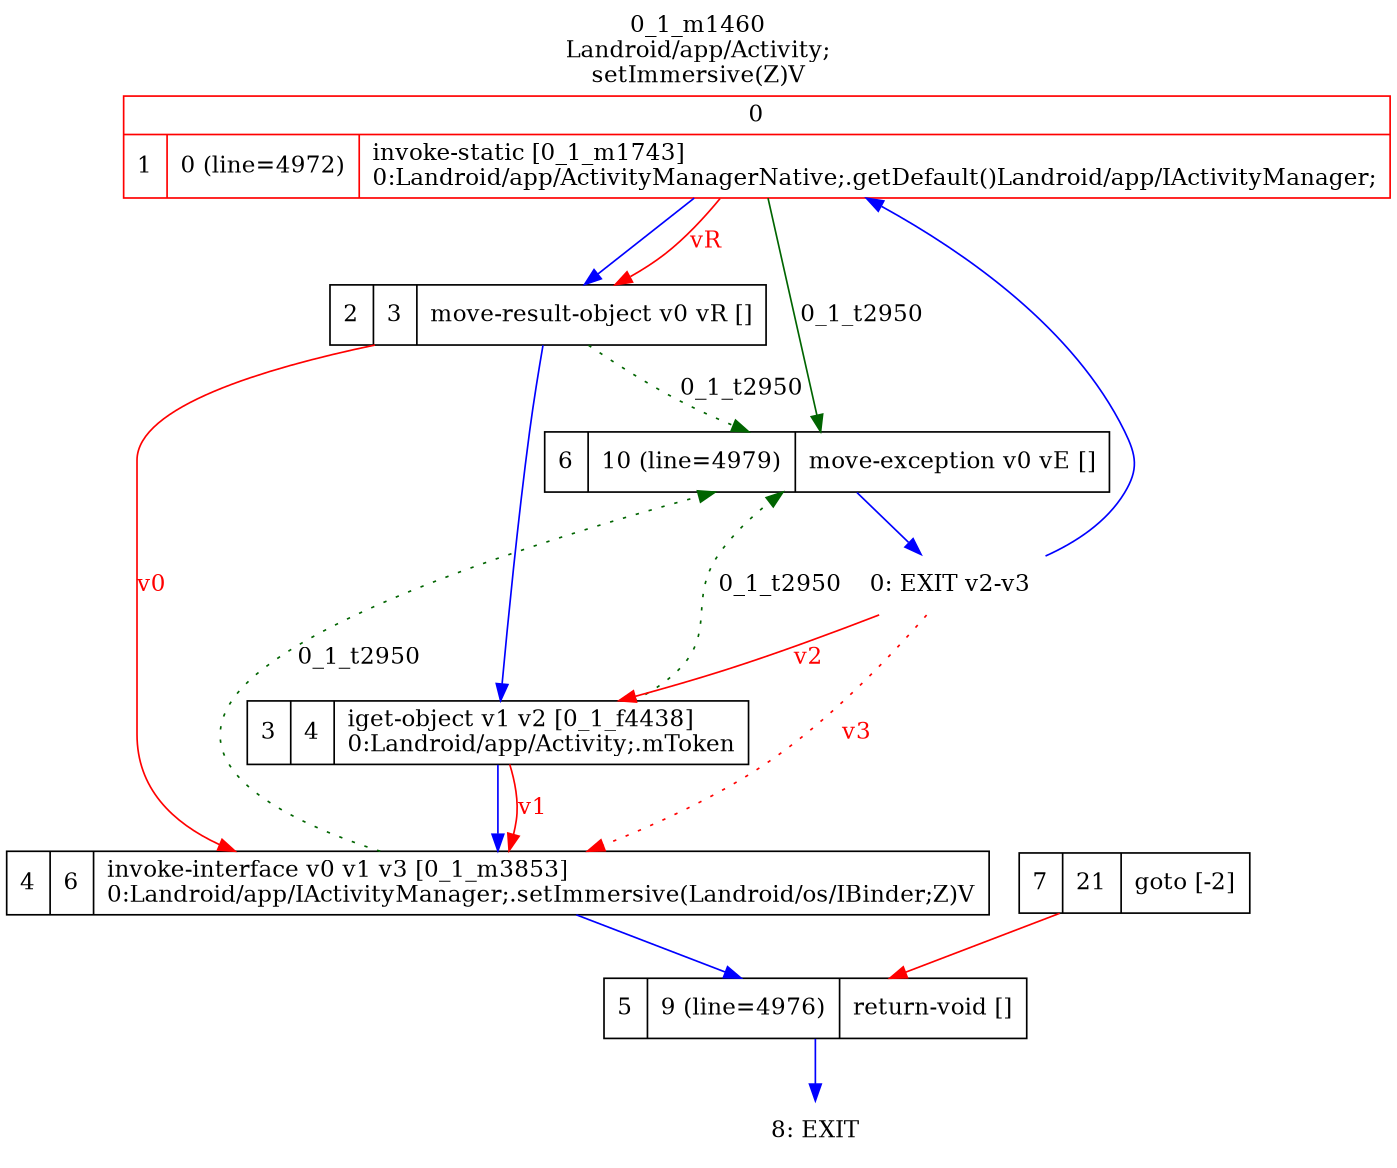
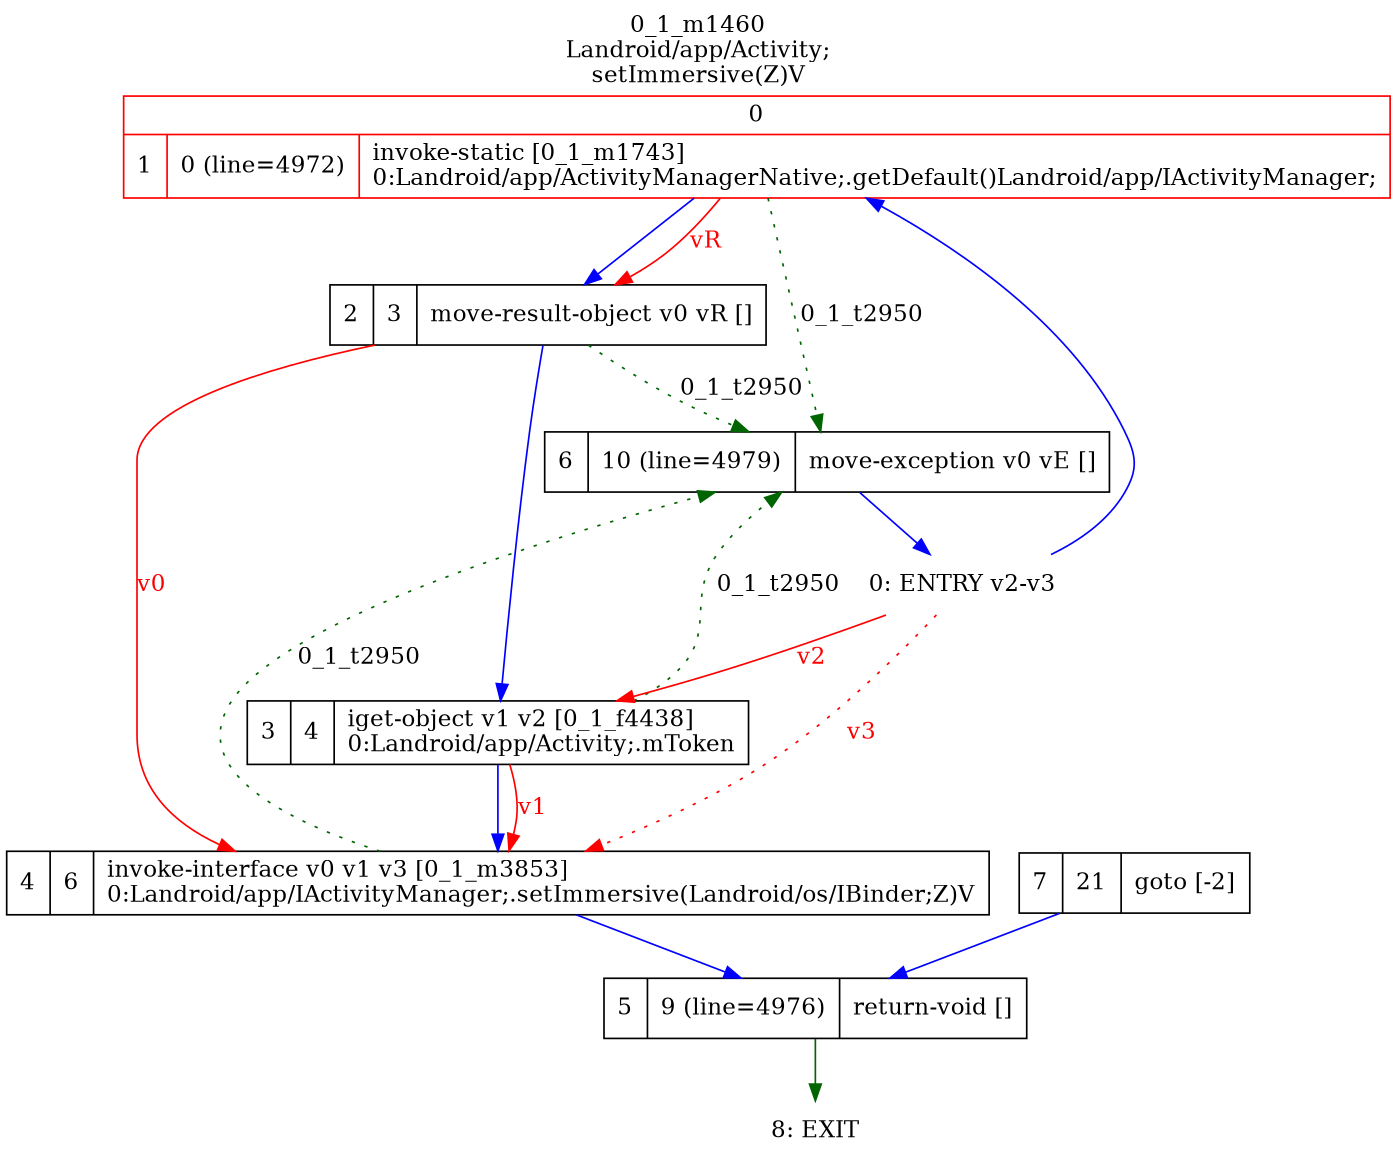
(792, 307) -> (792, 307)
(951, 585) -> (962, 585)
(983, 943) -> (983, 943)
(815, 1061) -> (815, 1061)
